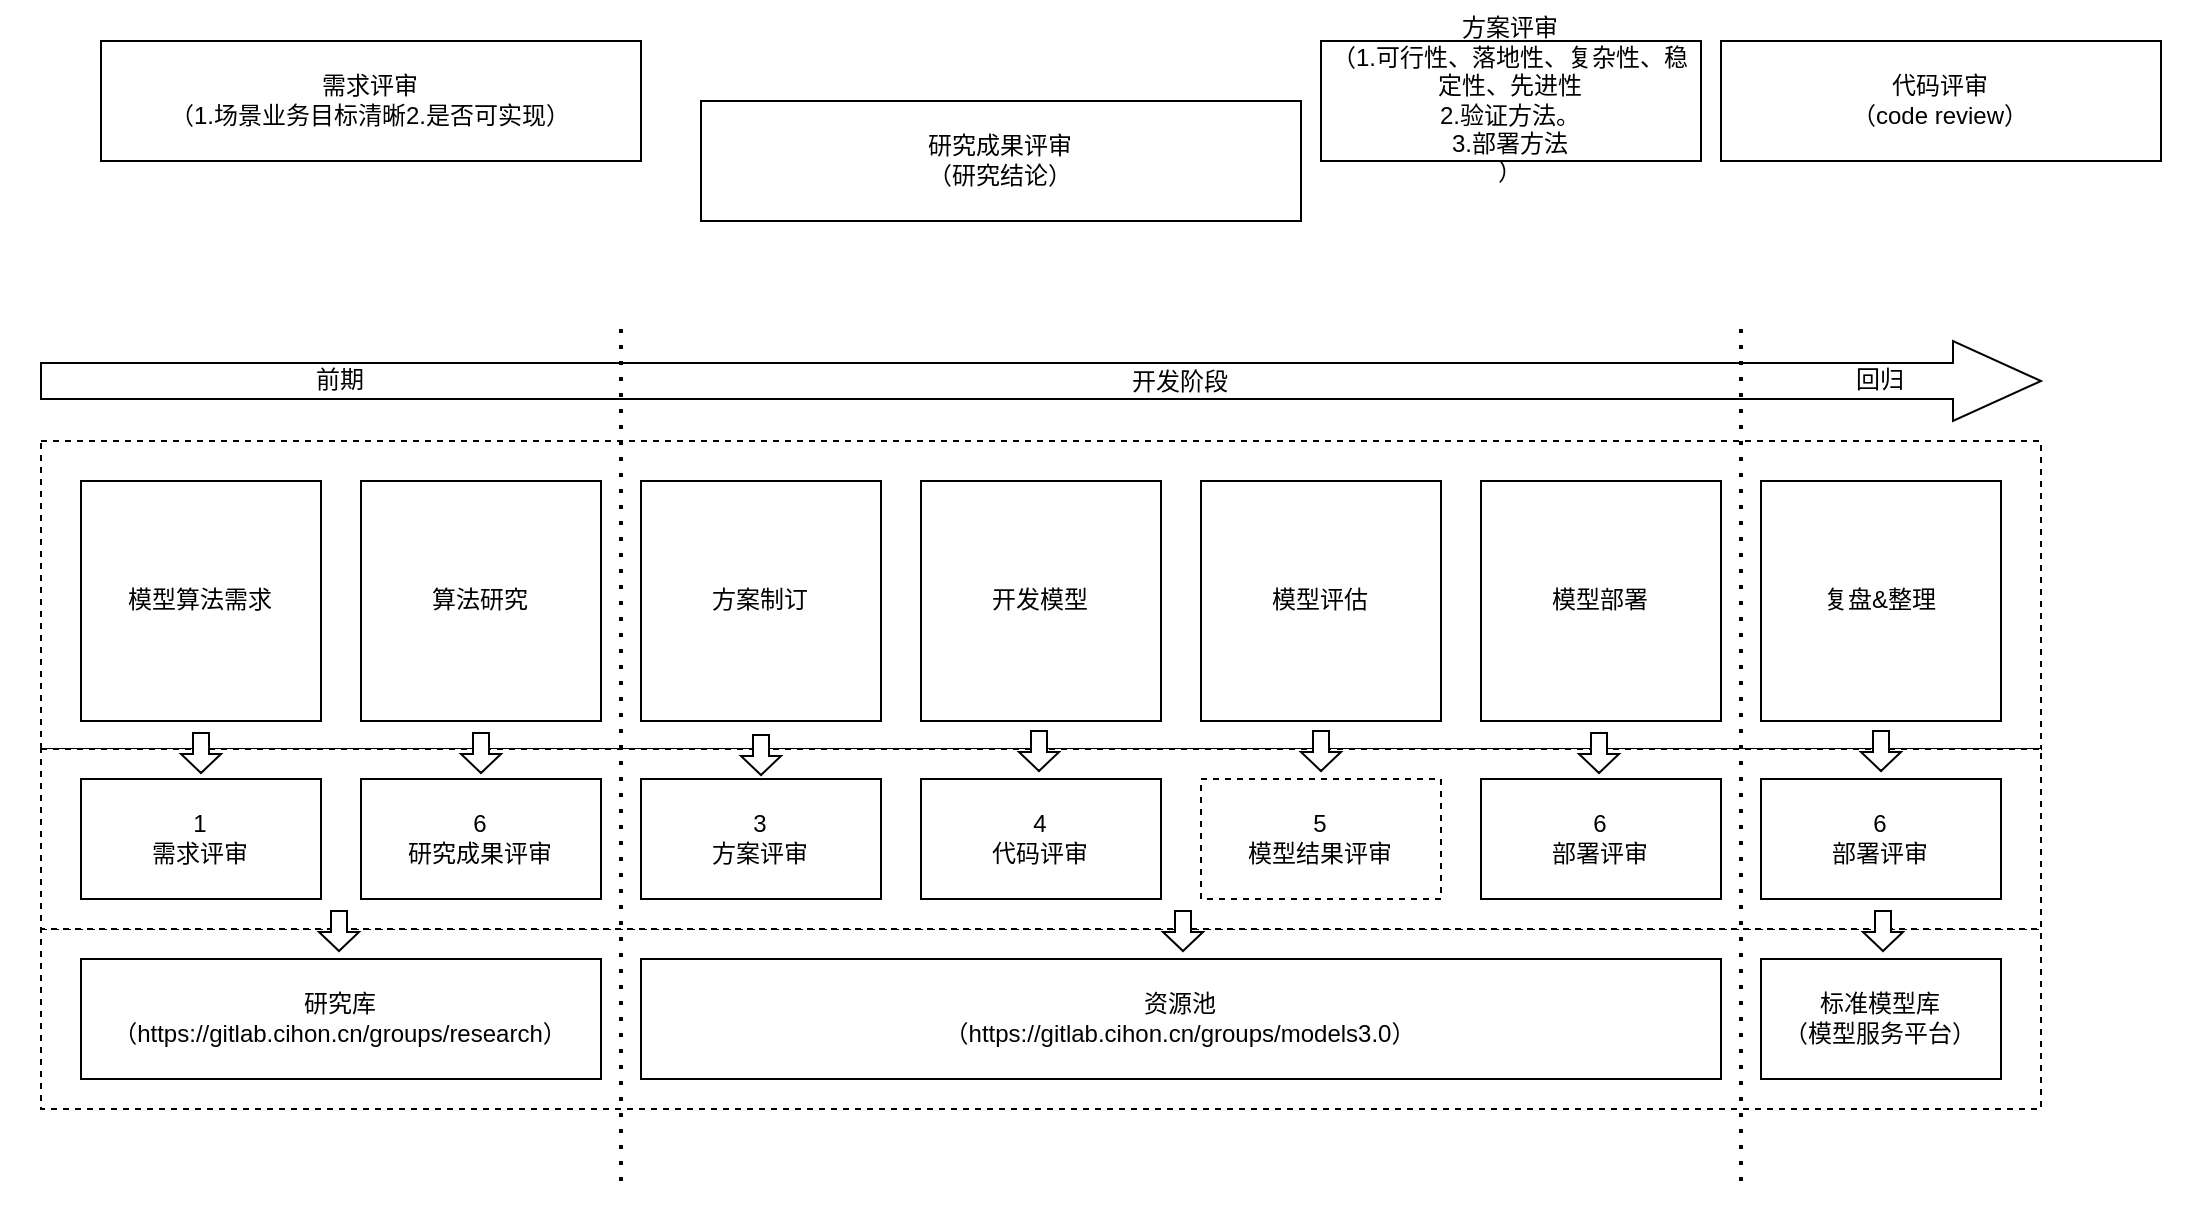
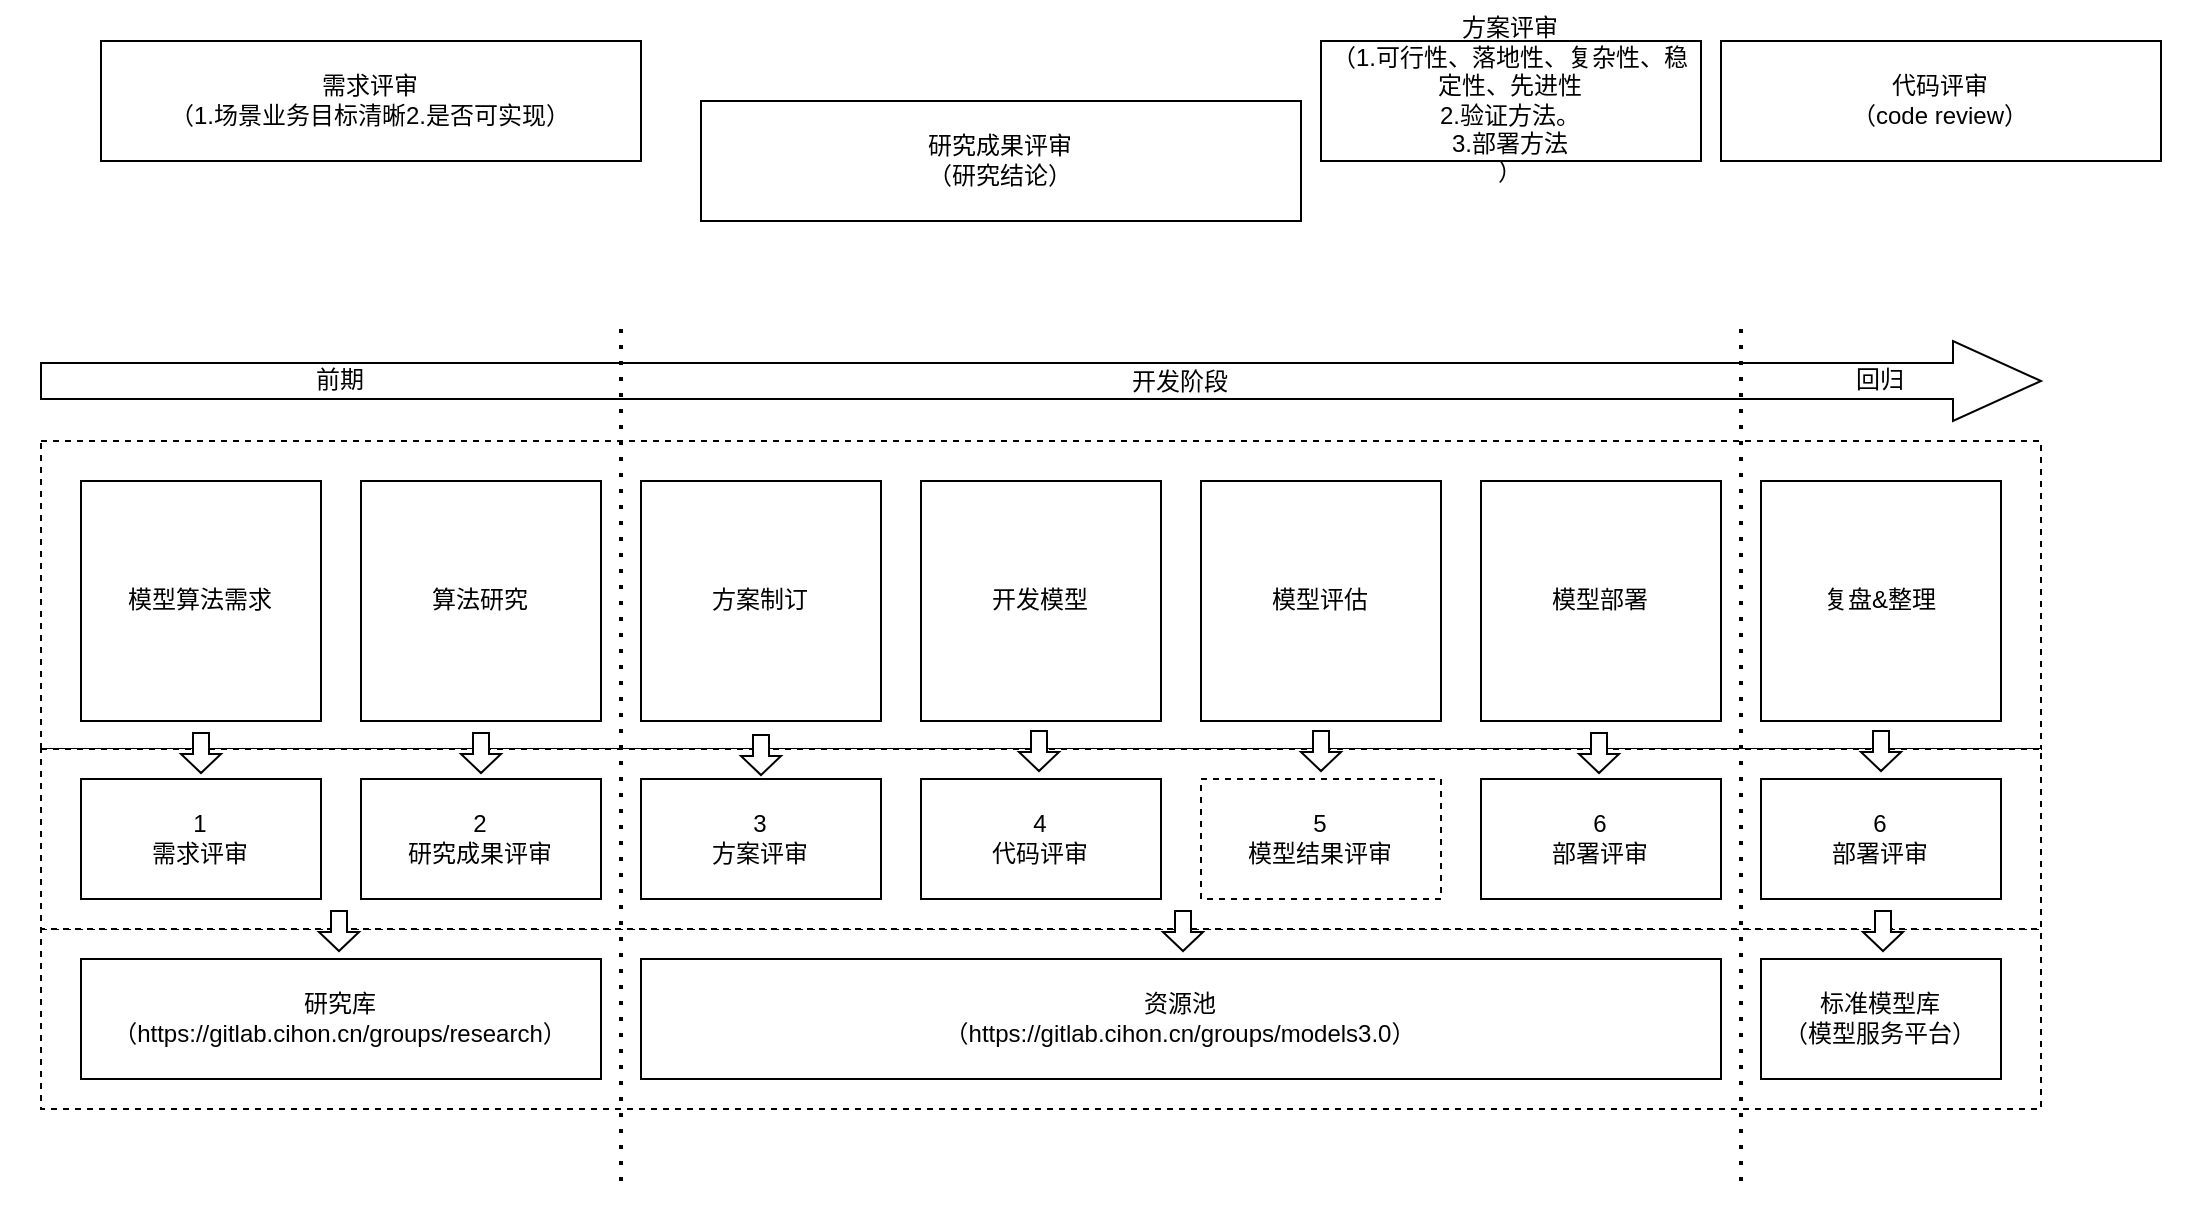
(481, 839) -> (481, 839)
